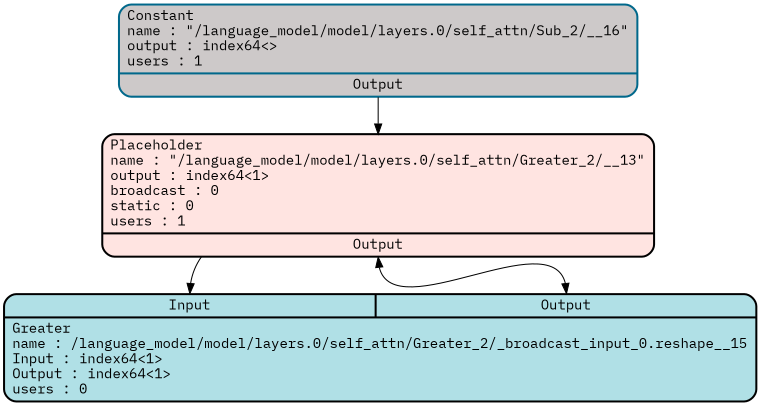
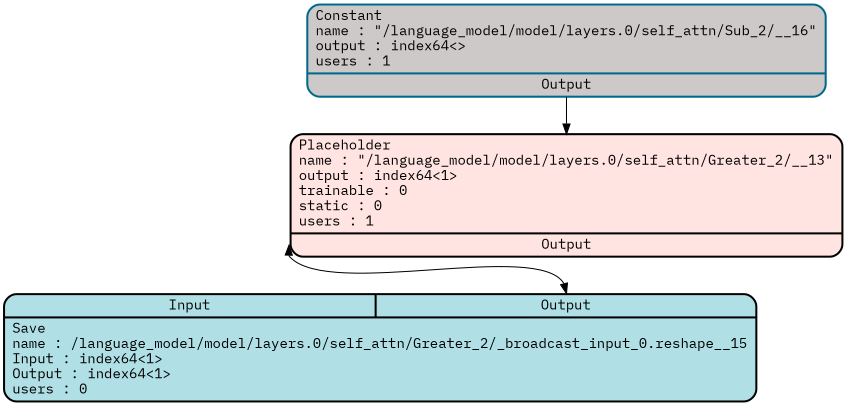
(165, 191) -> (353, 191)
(194, 270) -> none
(42, 329) -> (29, 329)
